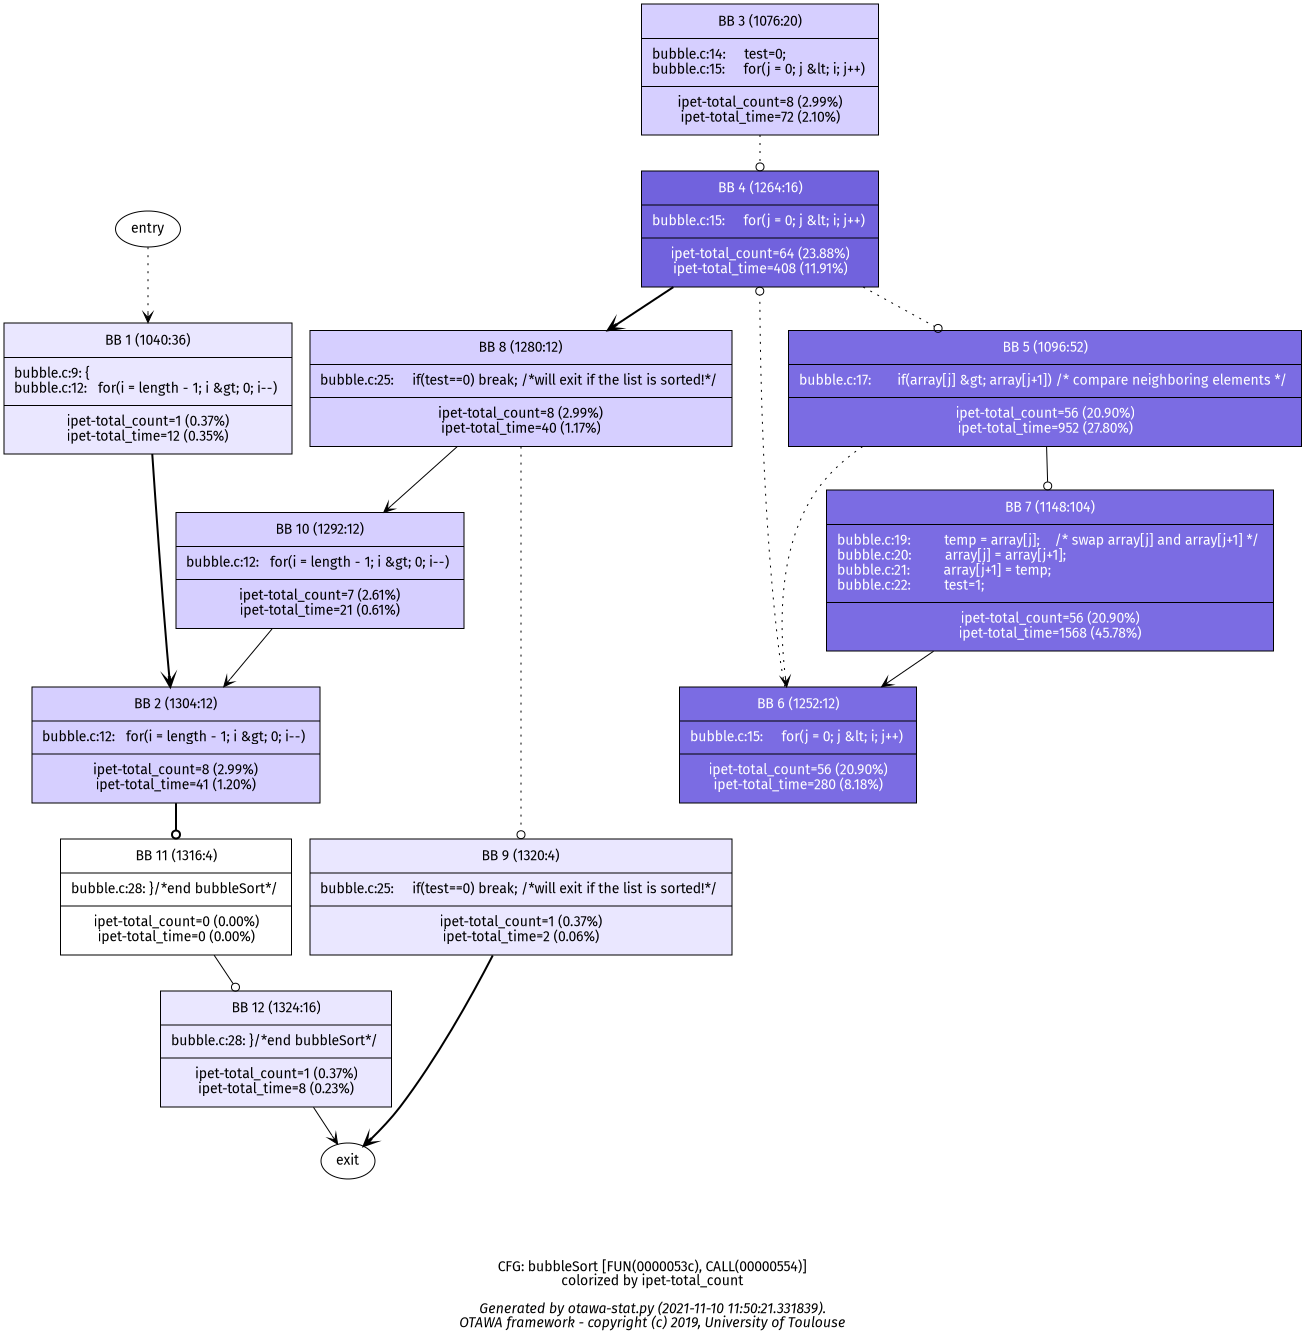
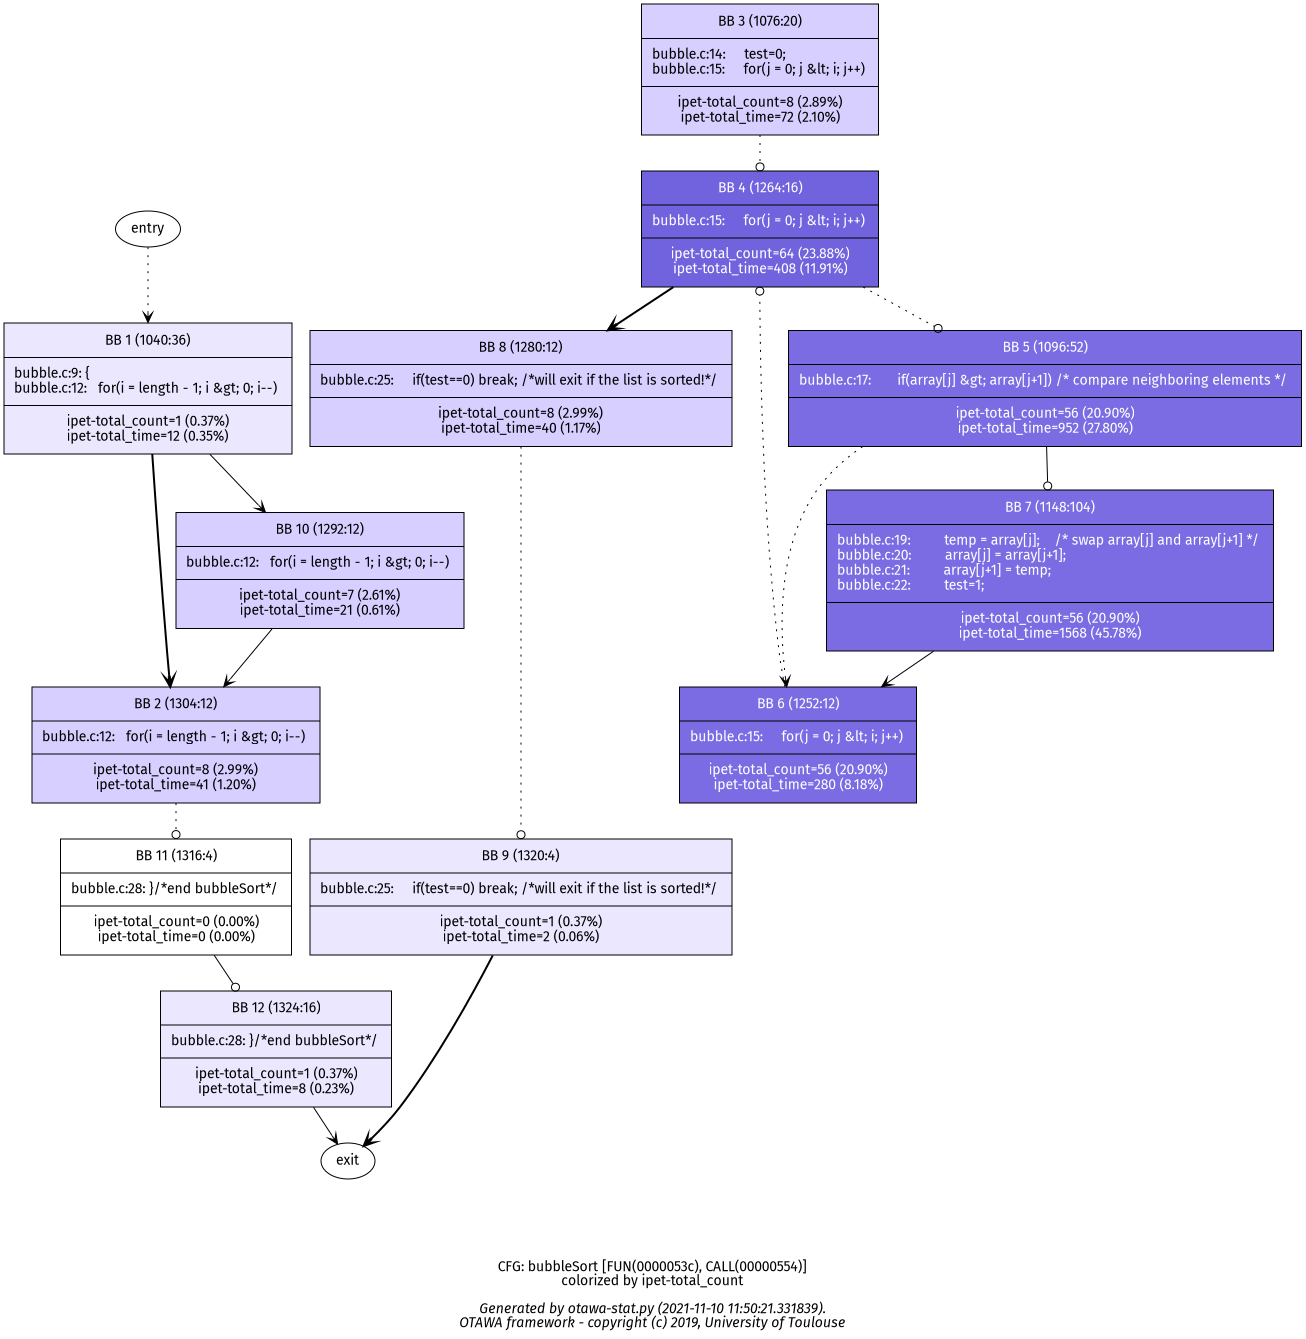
(760, 102) -> (760, 102)
(424, 476) -> (234, 480)
(176, 817) -> (176, 817)
